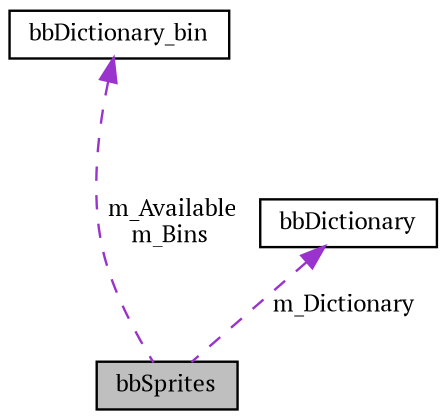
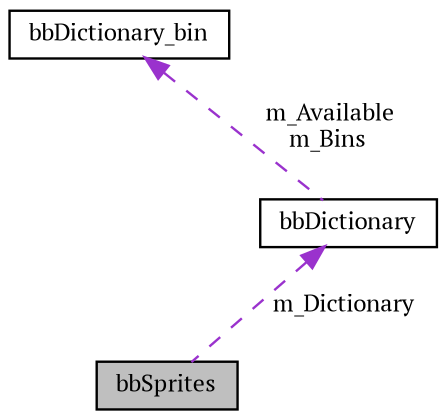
(99, 227) -> (243, 137)
